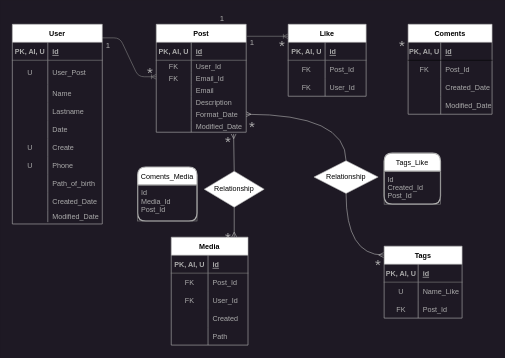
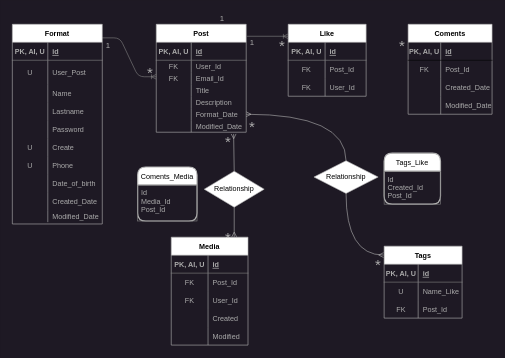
(57, 34) -> (57, 34)
(204, 91) -> (204, 91)
(60, 130) -> (68, 130)
(78, 184) -> (78, 184)
(221, 337) -> (227, 337)
